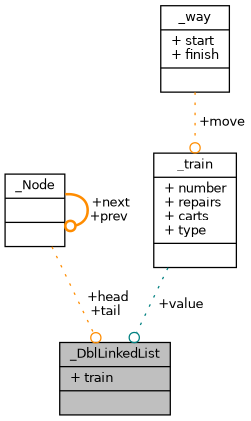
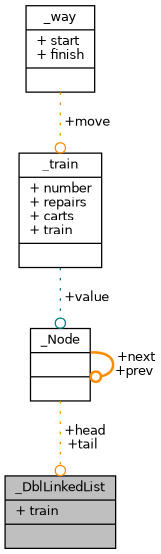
(186, 231) -> (51, 231)
(152, 300) -> (60, 293)
